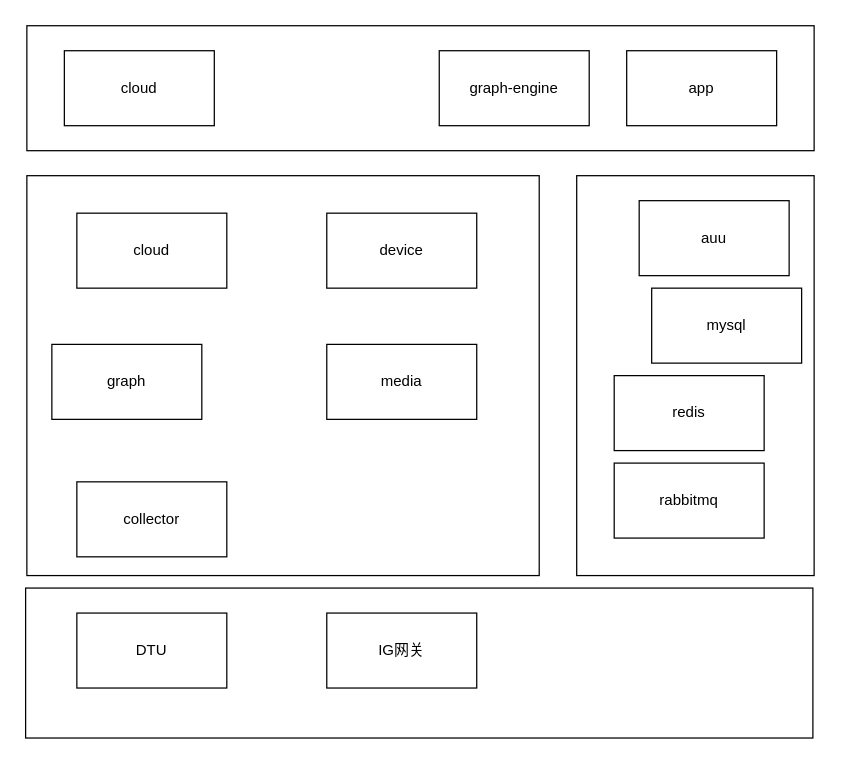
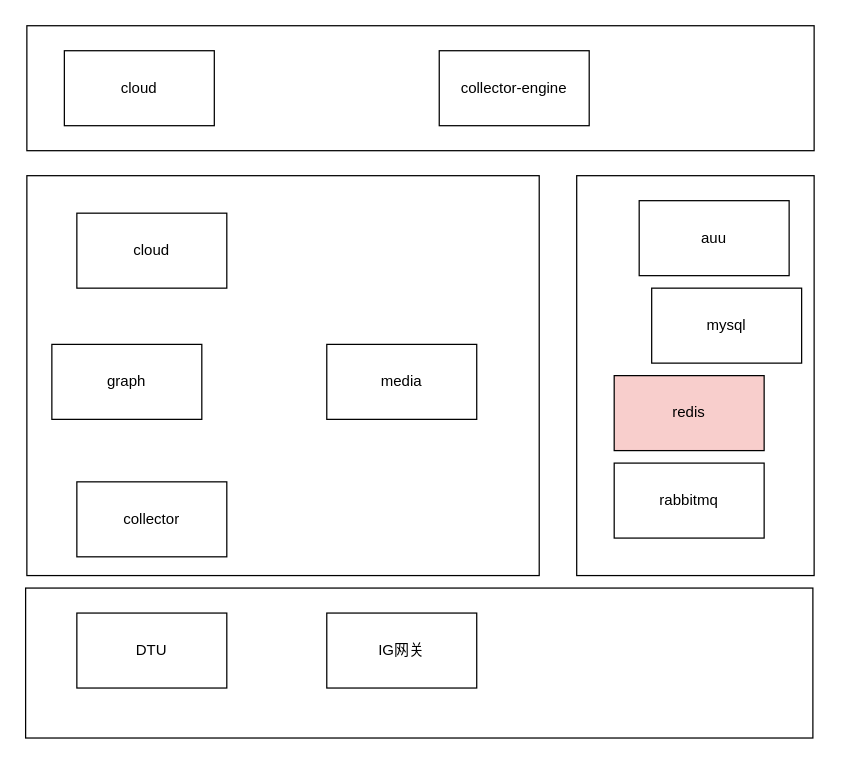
(514, 88) -> (514, 88)
(702, 88) -> none
(402, 251) -> none
(689, 413) -> (689, 413)
